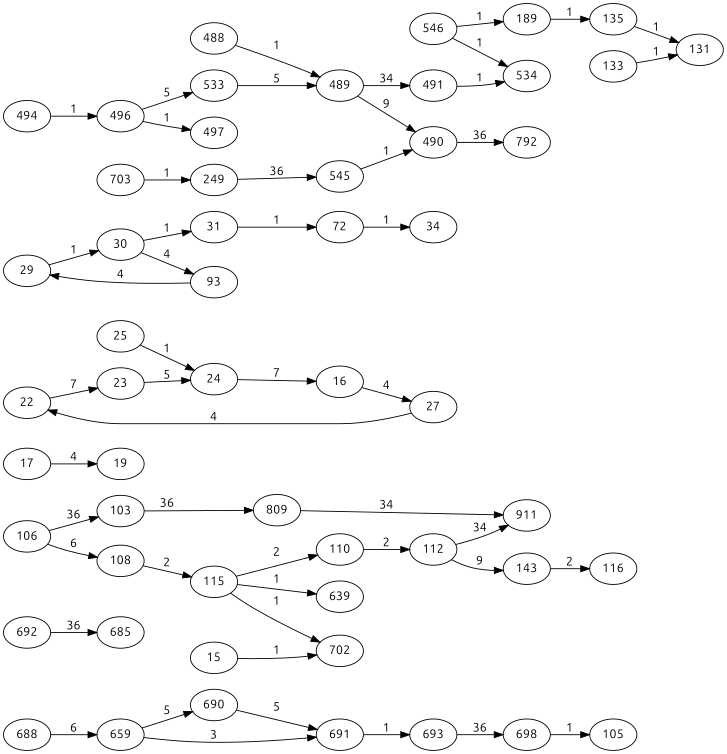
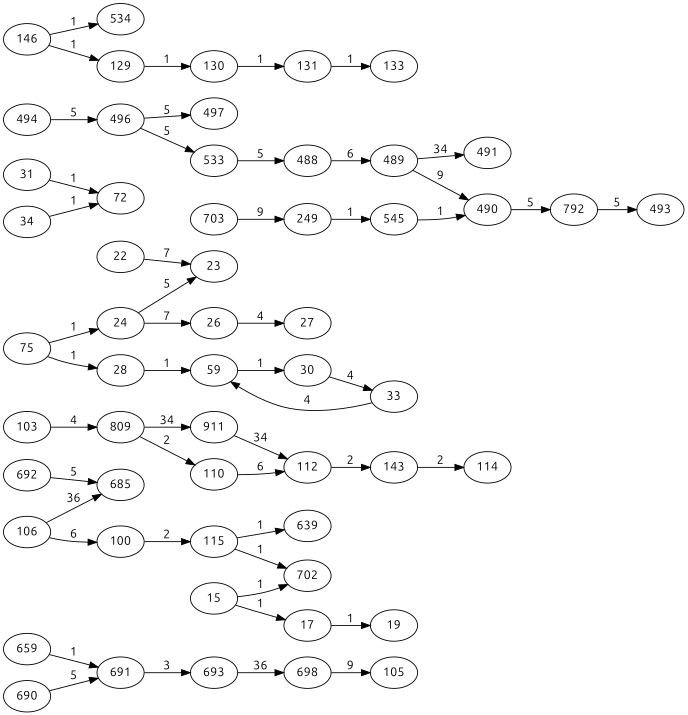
(527, 19) -> (121, 66)
(613, 19) -> (214, 66)
(433, 29) -> (27, 39)
(277, 46) -> (351, 154)
(653, 60) -> (346, 66)
(272, 86) -> (256, 161)
(476, 86) -> none
(74, 110) -> (74, 113)
(167, 118) -> (167, 111)
(480, 136) -> (531, 203)
(277, 172) -> (351, 213)
(167, 173) -> (261, 213)
none -> (660, 210)
(382, 227) -> (69, 211)
(163, 237) -> none
(27, 271) -> (214, 370)
(214, 282) -> (394, 397)
(121, 336) -> (27, 349)
none -> (121, 370)
(163, 382) -> (163, 297)
(340, 382) -> (214, 323)
(234, 424) -> none
(74, 457) -> (351, 619)
(167, 504) -> (74, 421)
(69, 525) -> (70, 510)
(478, 538) -> (257, 446)
(387, 543) -> (261, 467)
(121, 561) -> (121, 542)
(480, 561) -> (351, 461)
(273, 567) -> (163, 449)
(613, 569) -> (487, 467)
none -> (256, 611)
(74, 626) -> (74, 472)
(163, 721) -> none
(387, 728) -> (167, 666)
(570, 728) -> (351, 666)
(27, 735) -> none
(214, 735) -> (74, 652)
